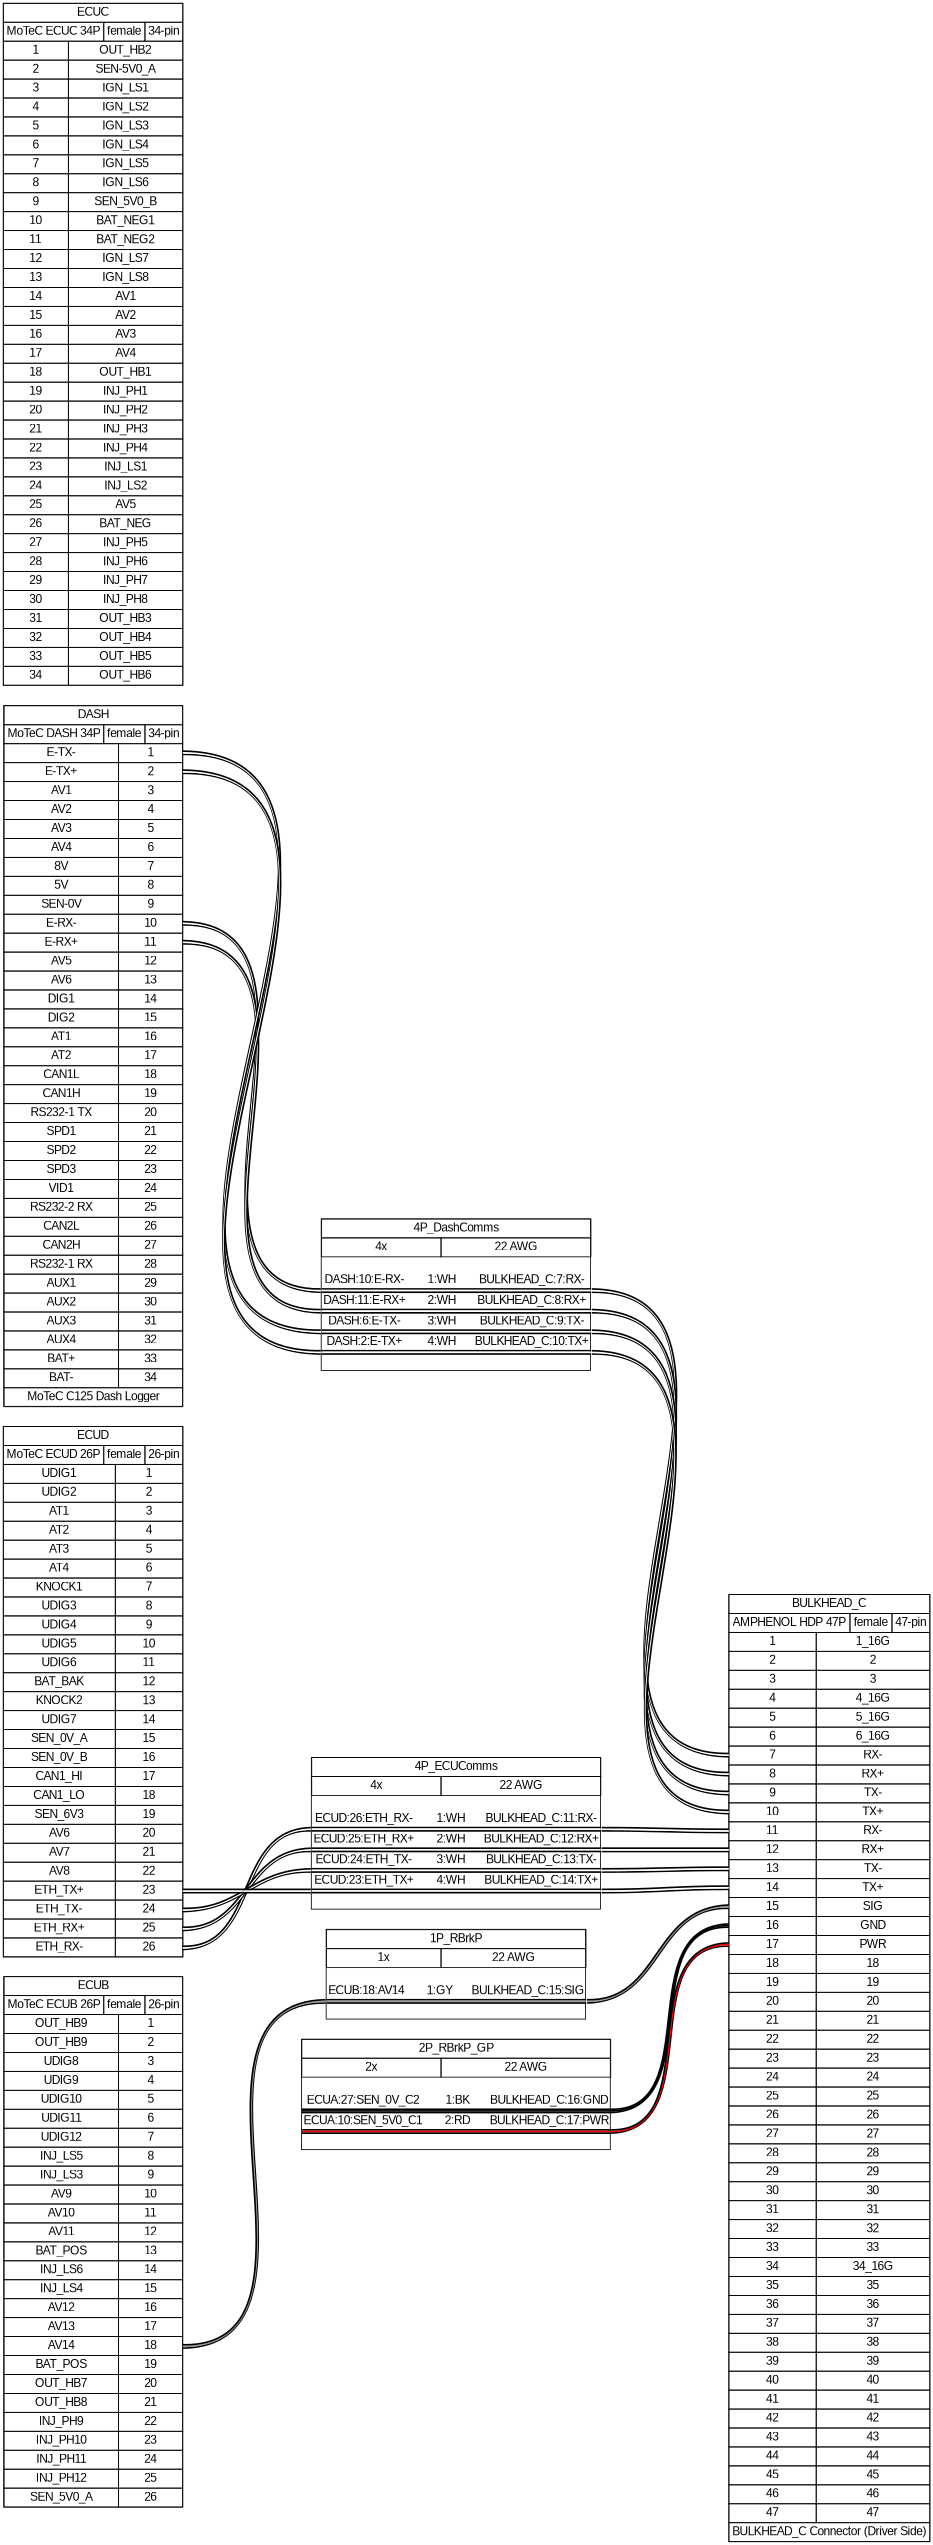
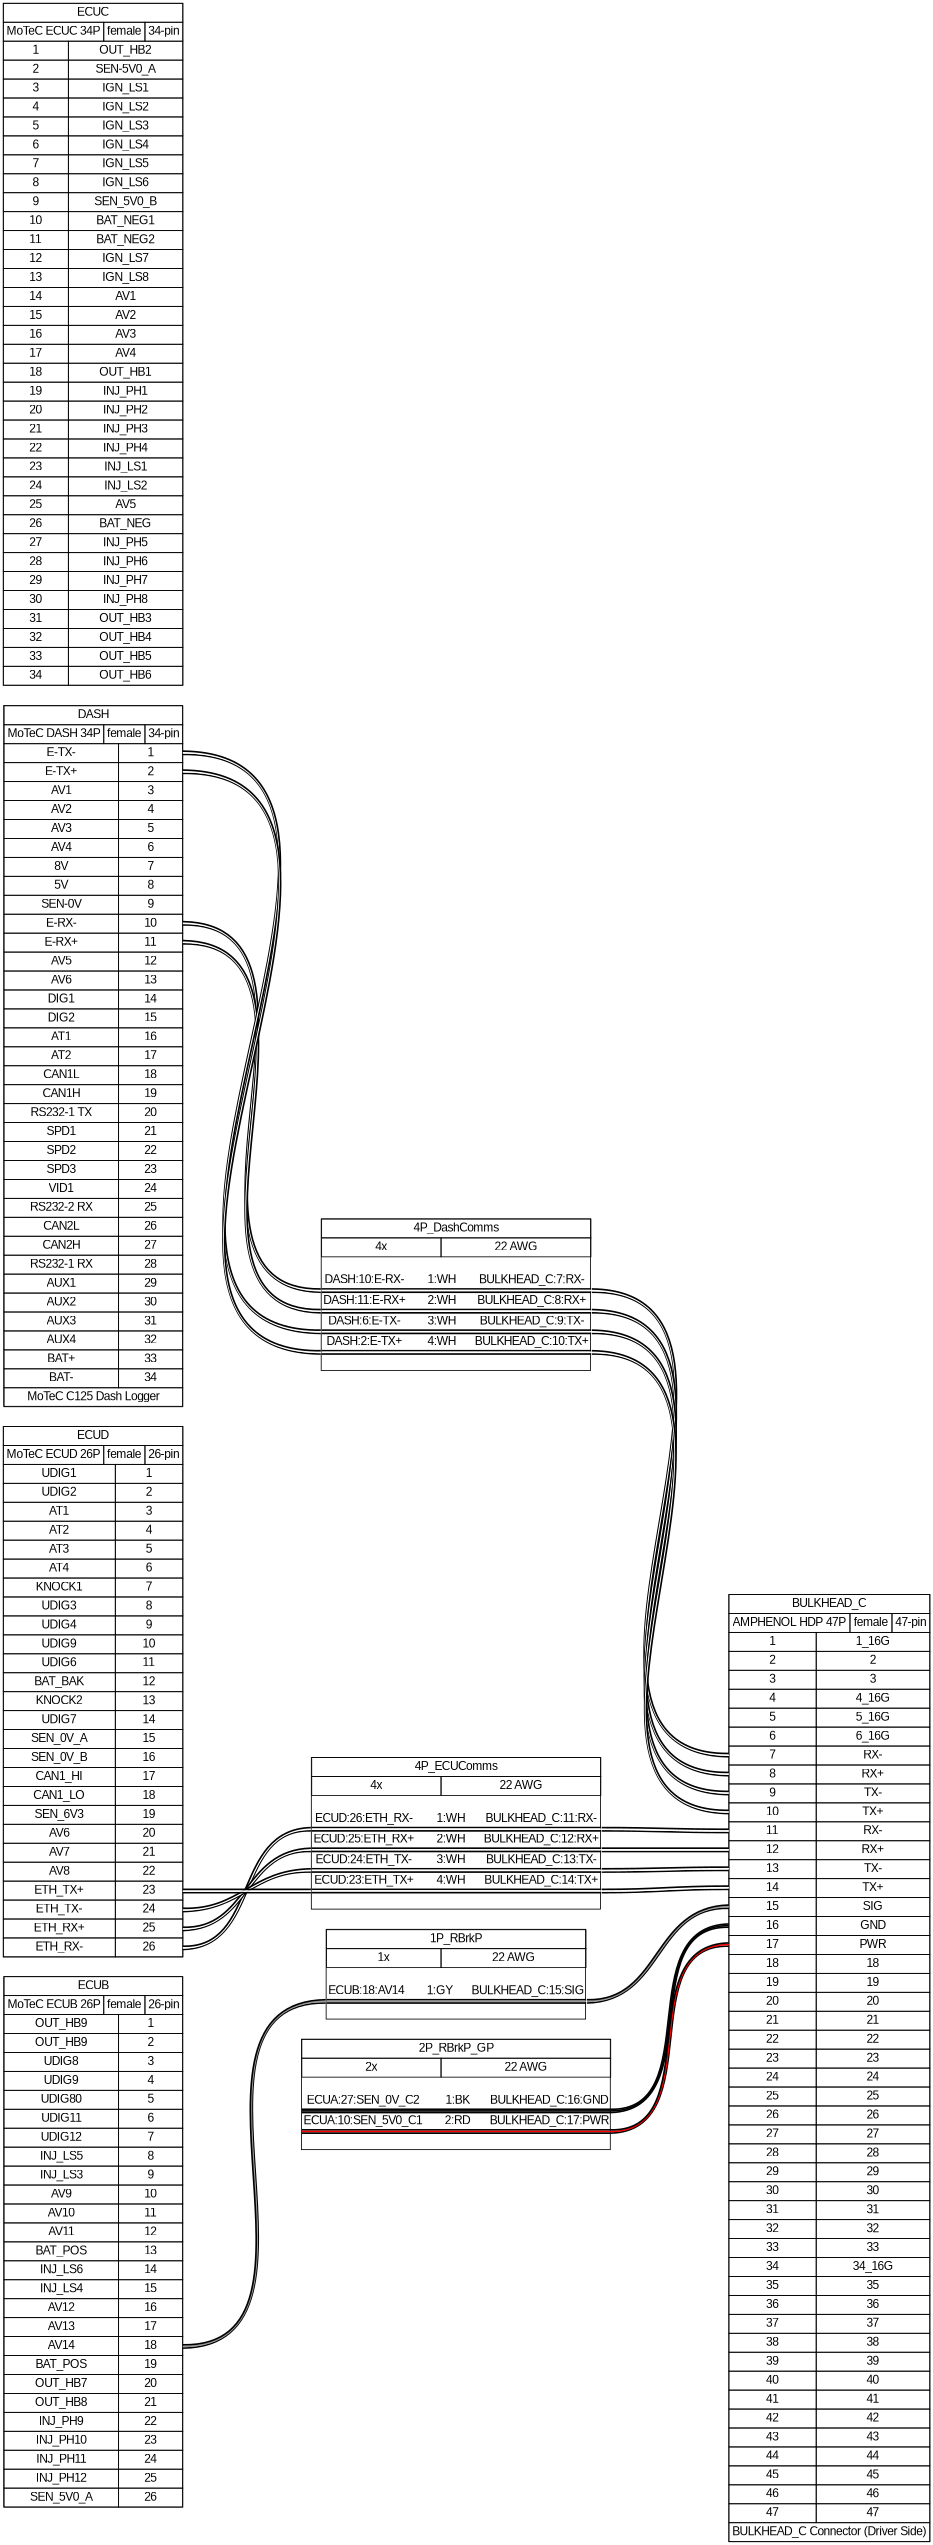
(59, 1644) -> (59, 1644)
(61, 2099) -> (61, 2099)
